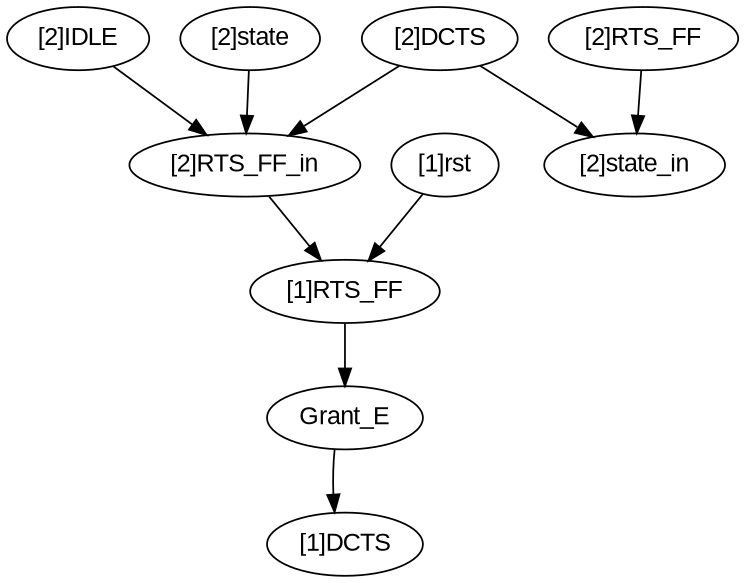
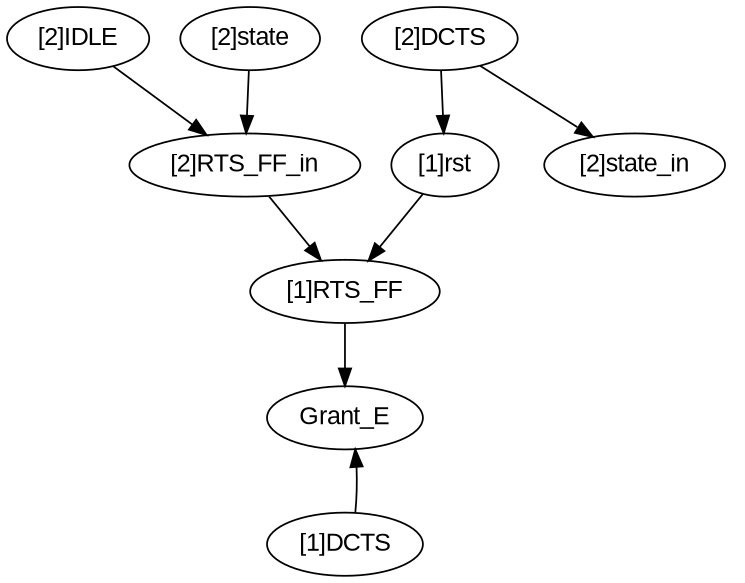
(643, 39) -> none
(352, 96) -> (442, 93)
(333, 472) -> (357, 490)
